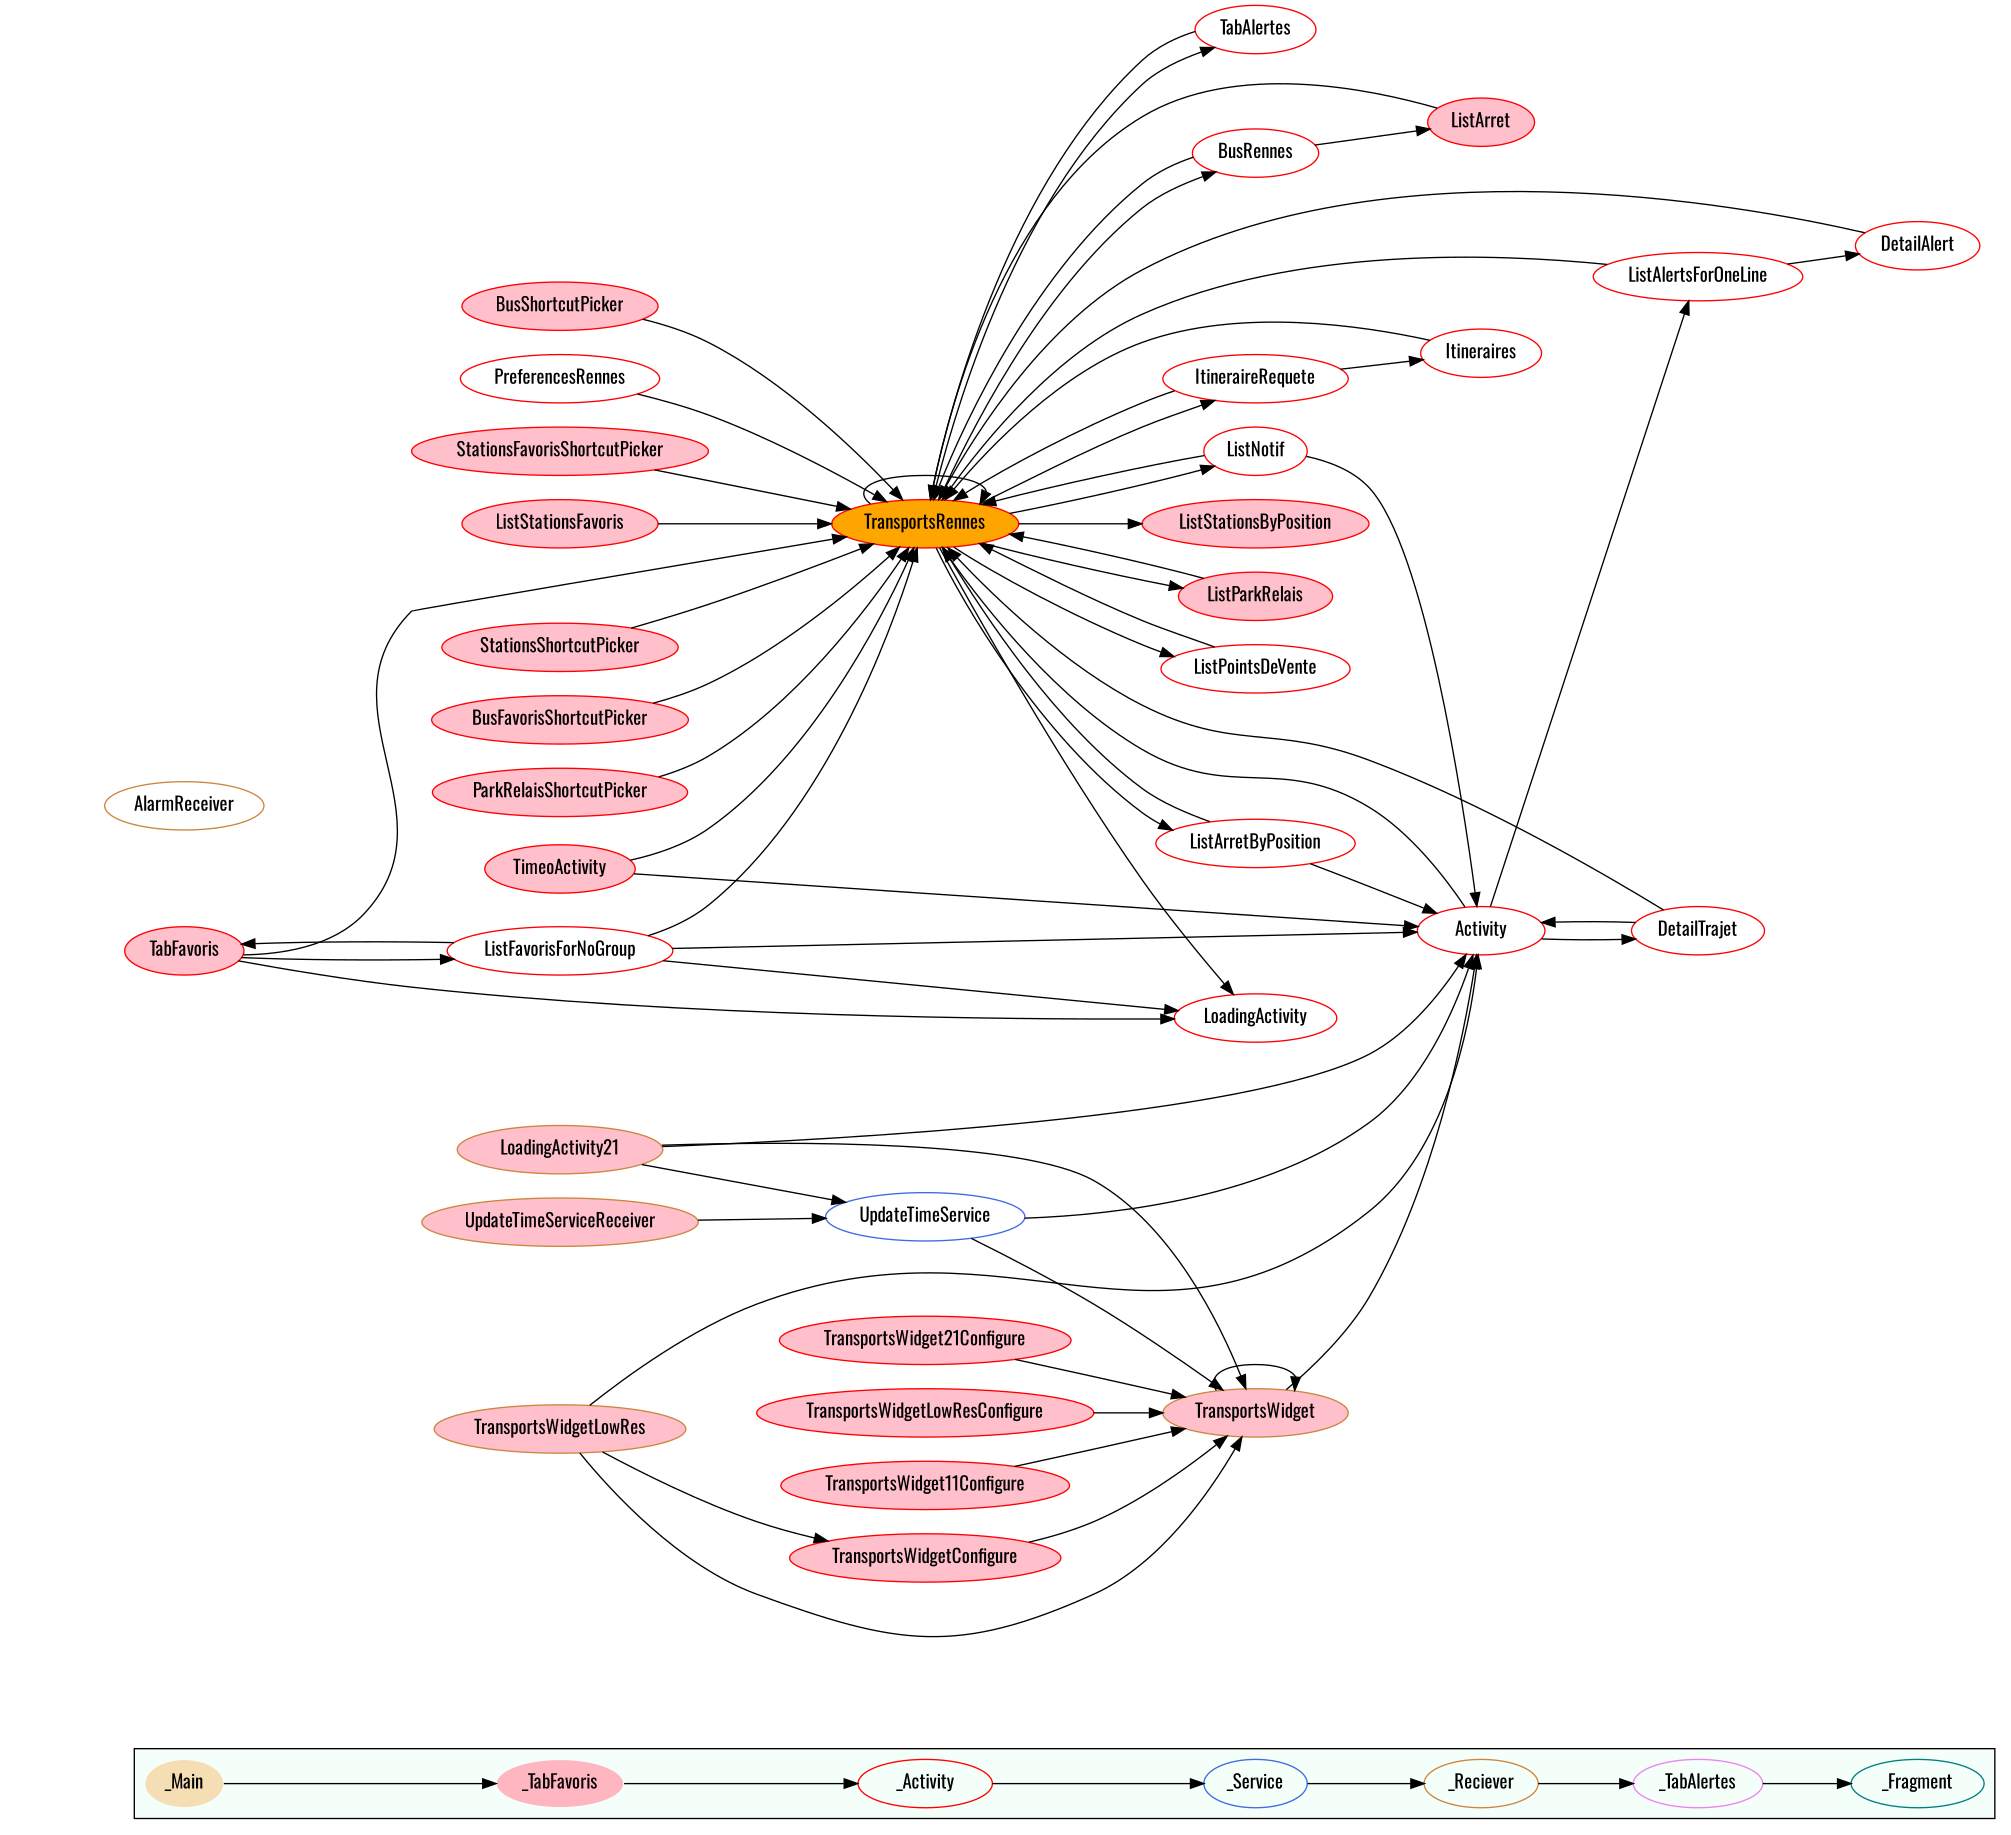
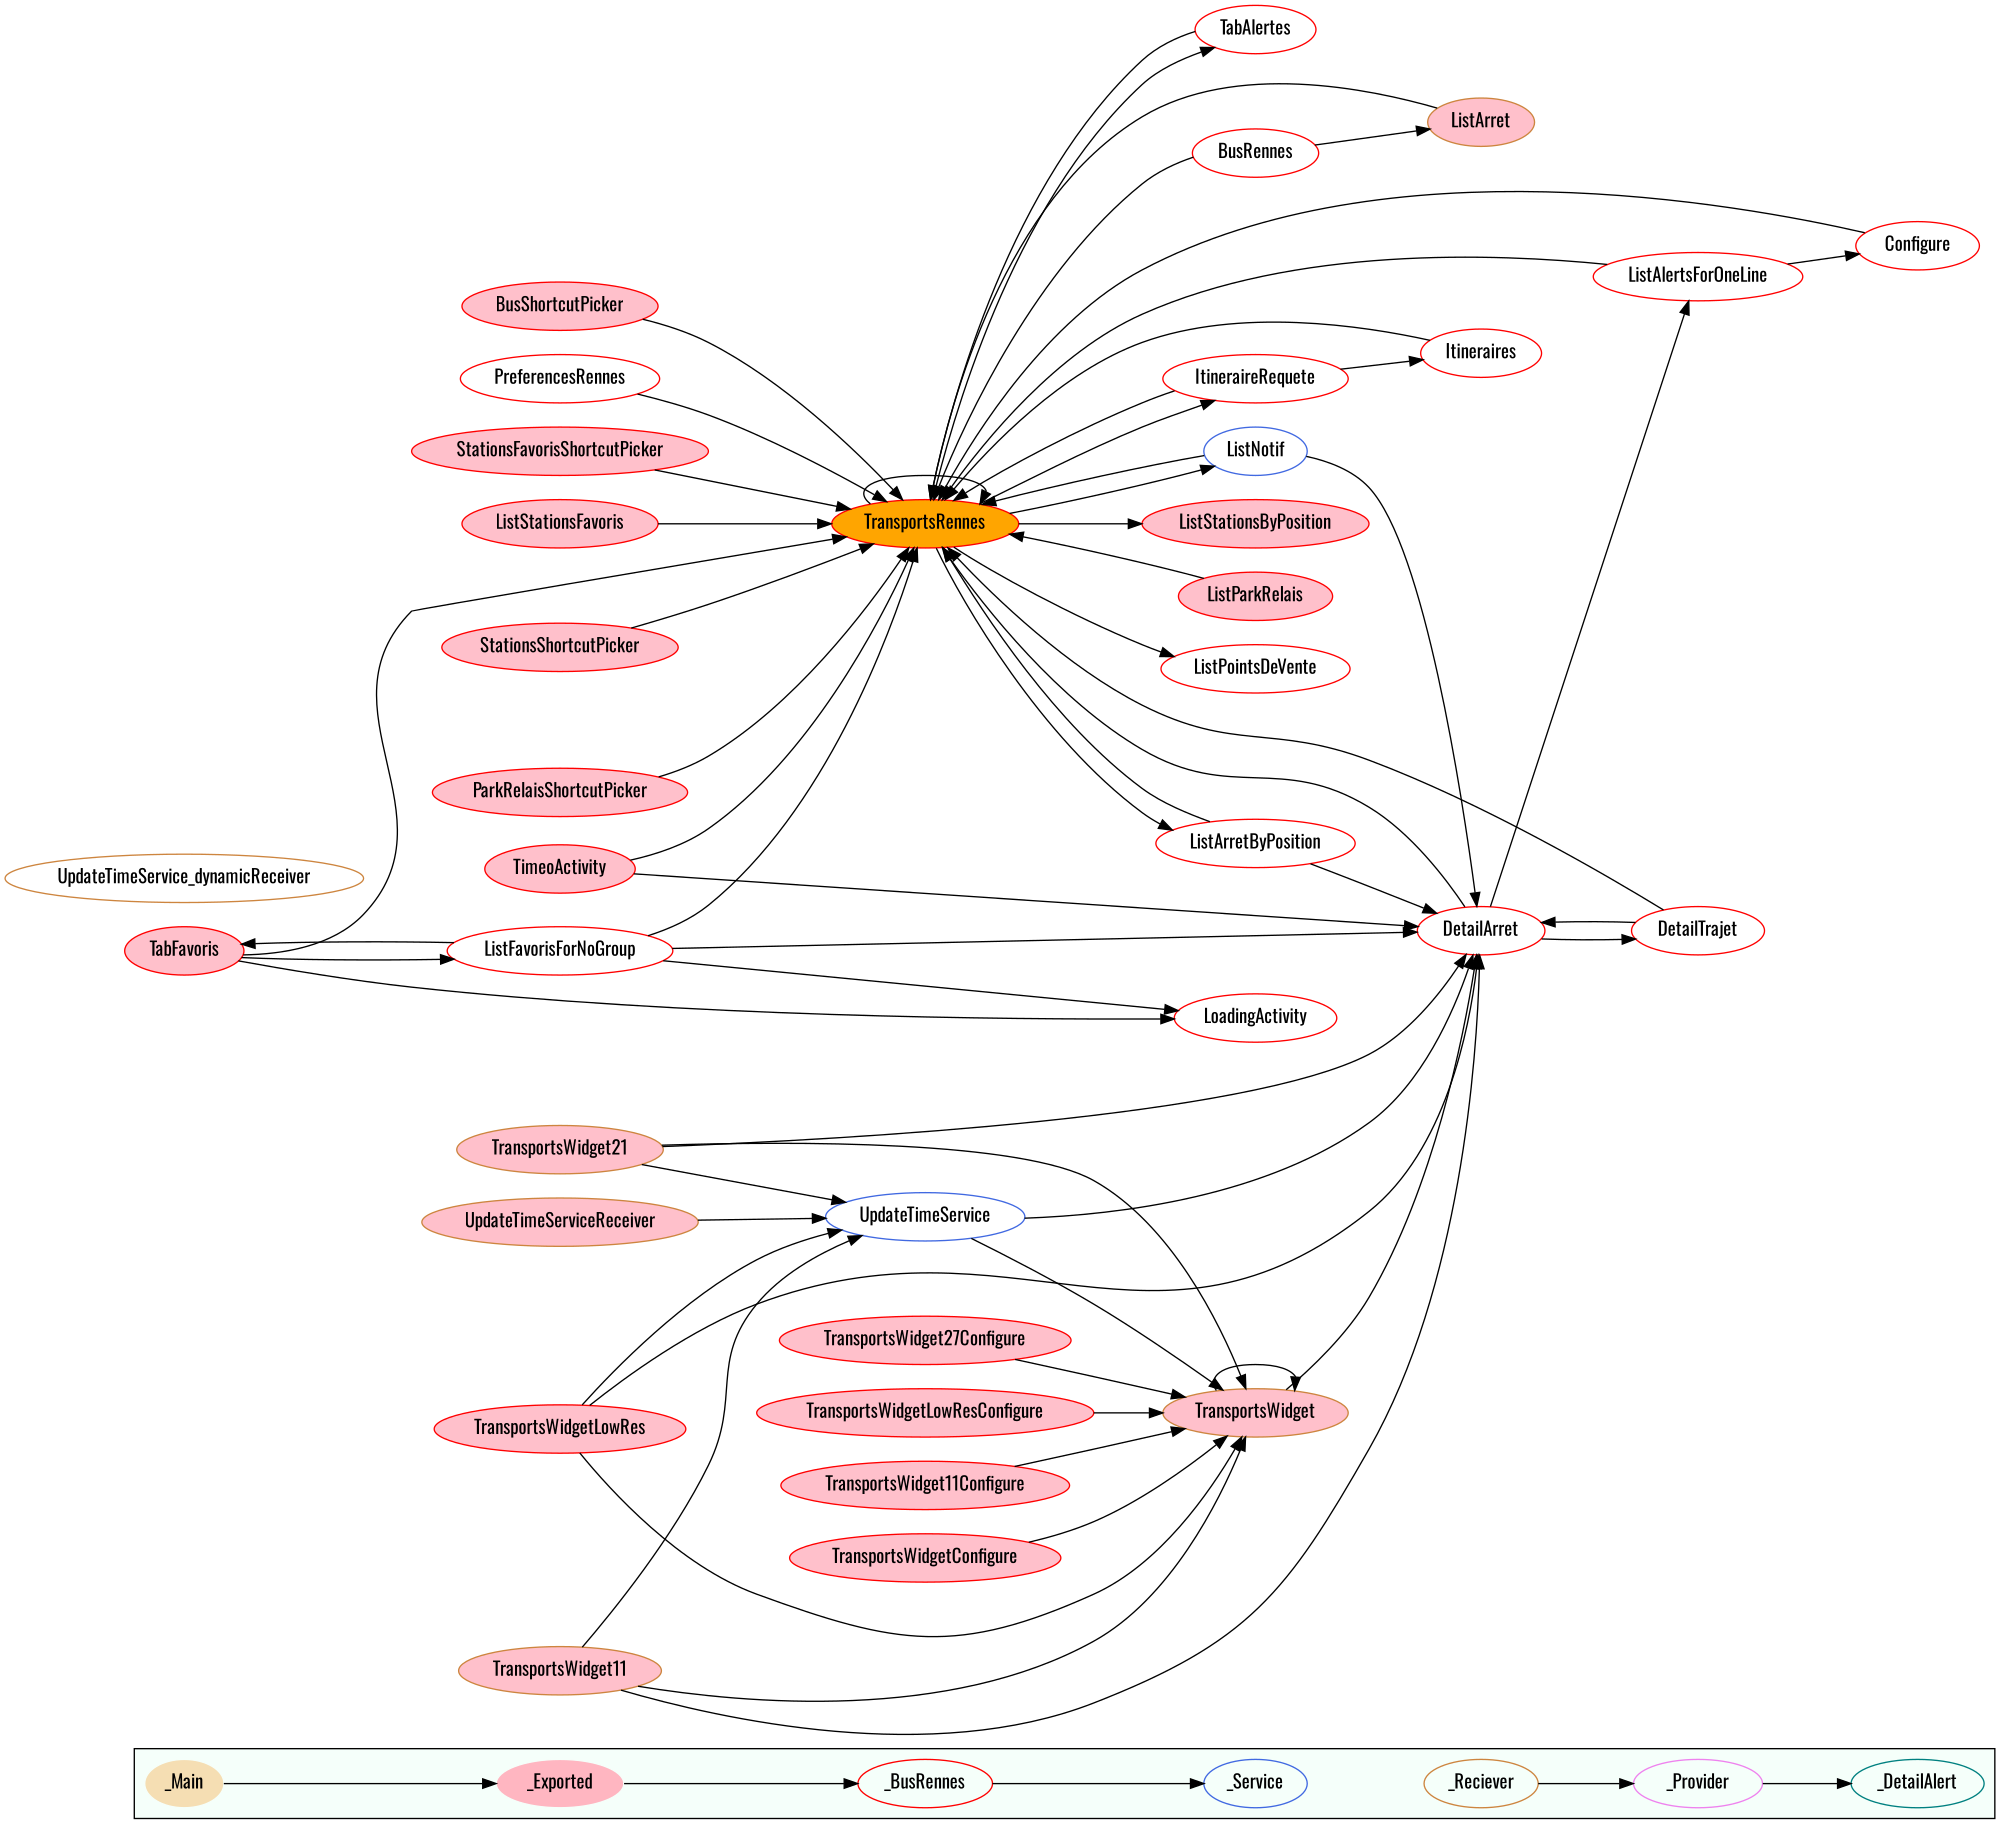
(1481, 122) -> (1481, 122)
(1918, 246) -> (1918, 246)
(1045, 315) -> none
(1256, 451) -> (1256, 451)
(1075, 566) -> none
(1102, 603) -> none
(560, 720) -> none
(1072, 773) -> none
(184, 806) -> none
none -> (184, 878)
(1481, 931) -> (1481, 931)
(560, 1150) -> (560, 1150)
(925, 1340) -> (925, 1340)
(560, 1429) -> (560, 1429)
(706, 1502) -> (693, 1301)
none -> (560, 1671)
(560, 1784) -> (560, 1784)
(925, 1784) -> (925, 1784)
(1359, 1784) -> none
(1698, 1784) -> (1698, 1784)
(1918, 1784) -> (1918, 1784)
